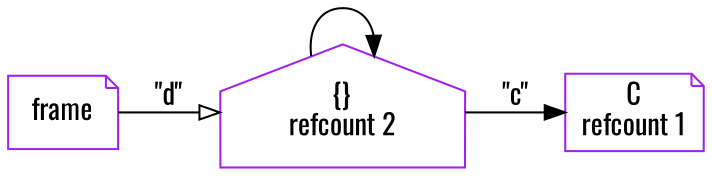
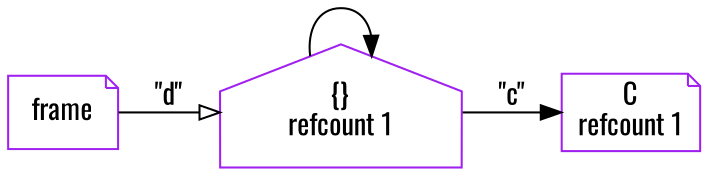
(343, 112) -> (341, 112)
